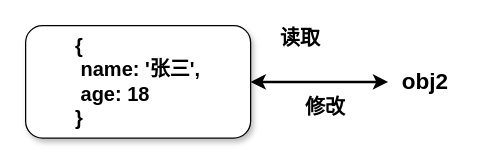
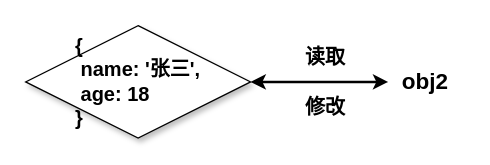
(301, 38) -> (326, 57)
(138, 82) -> (138, 82)
